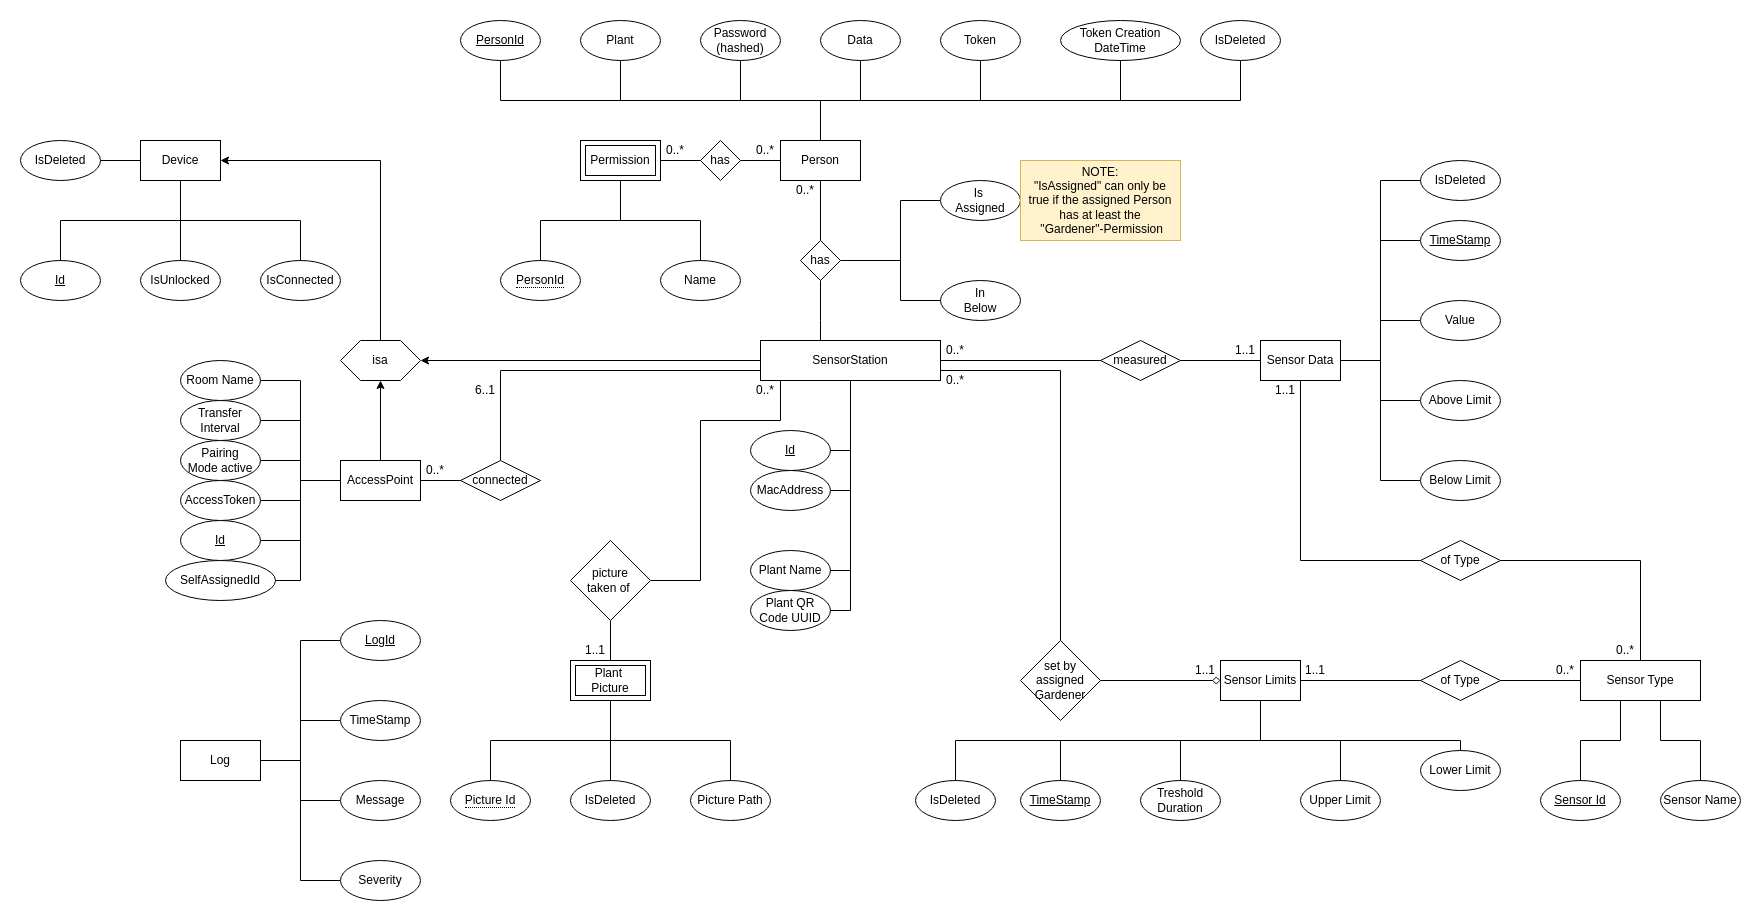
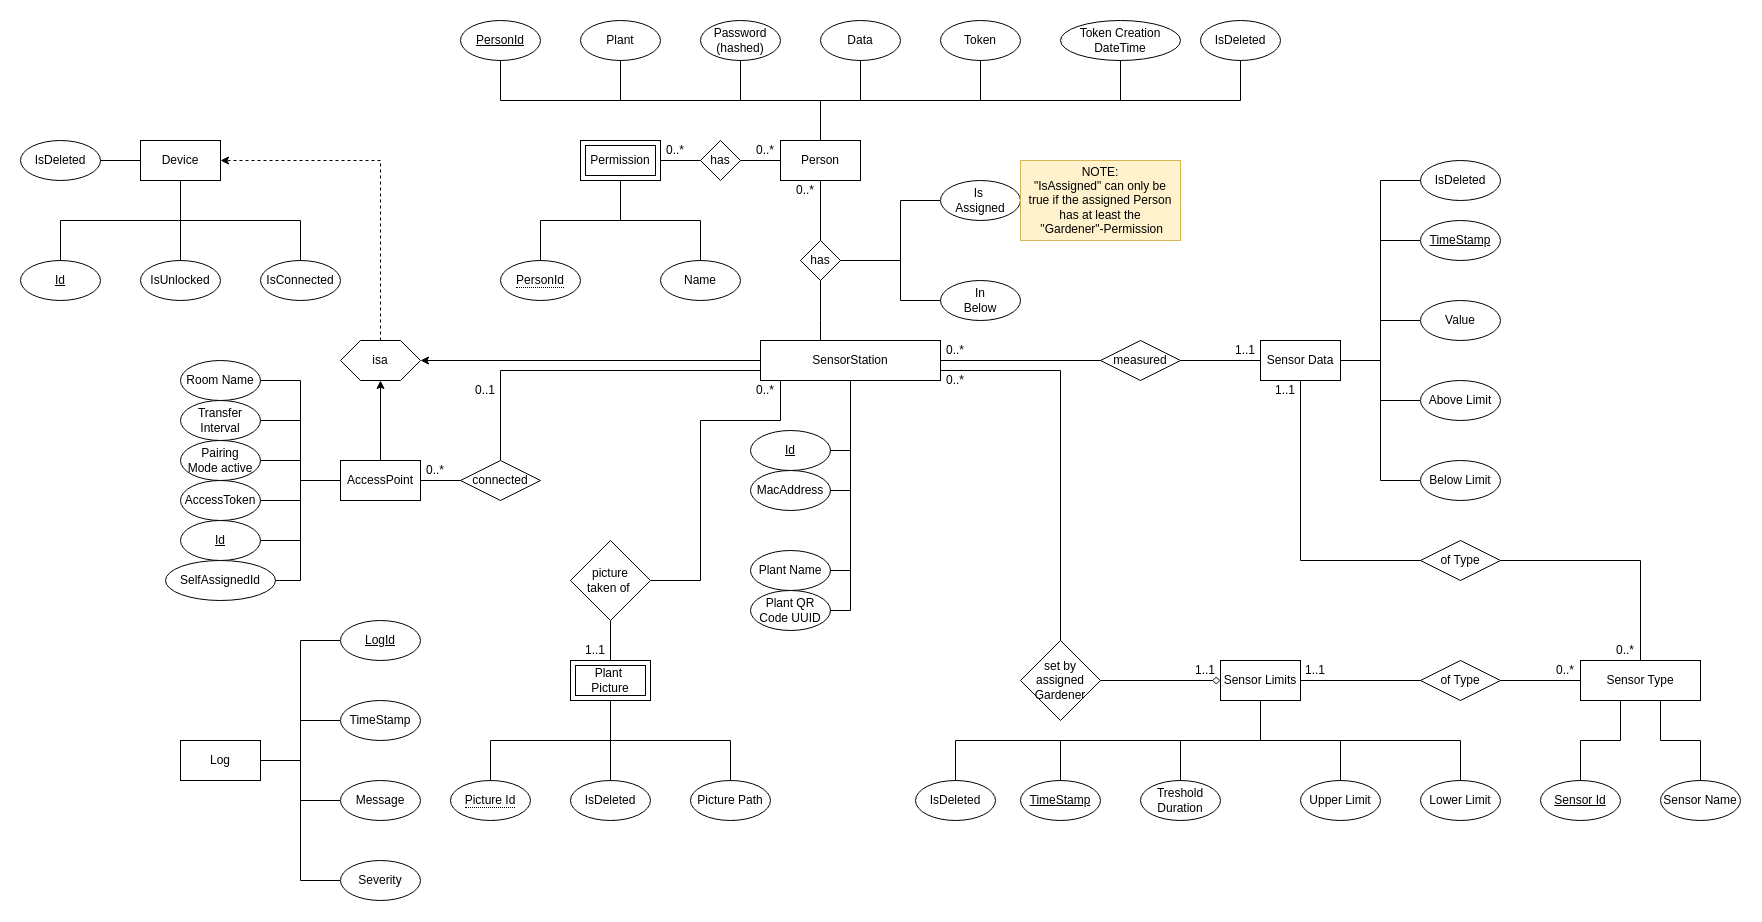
(381, 174) -> (381, 174)
(486, 391) -> (486, 391)
(1461, 771) -> (1461, 801)
